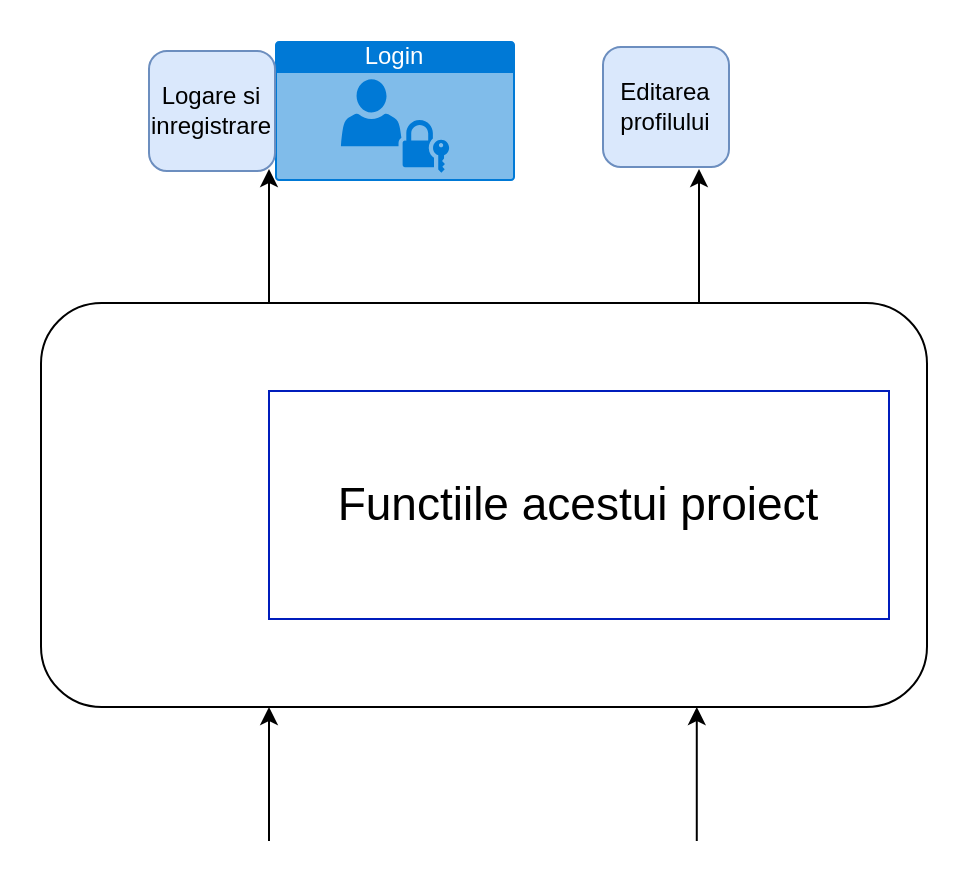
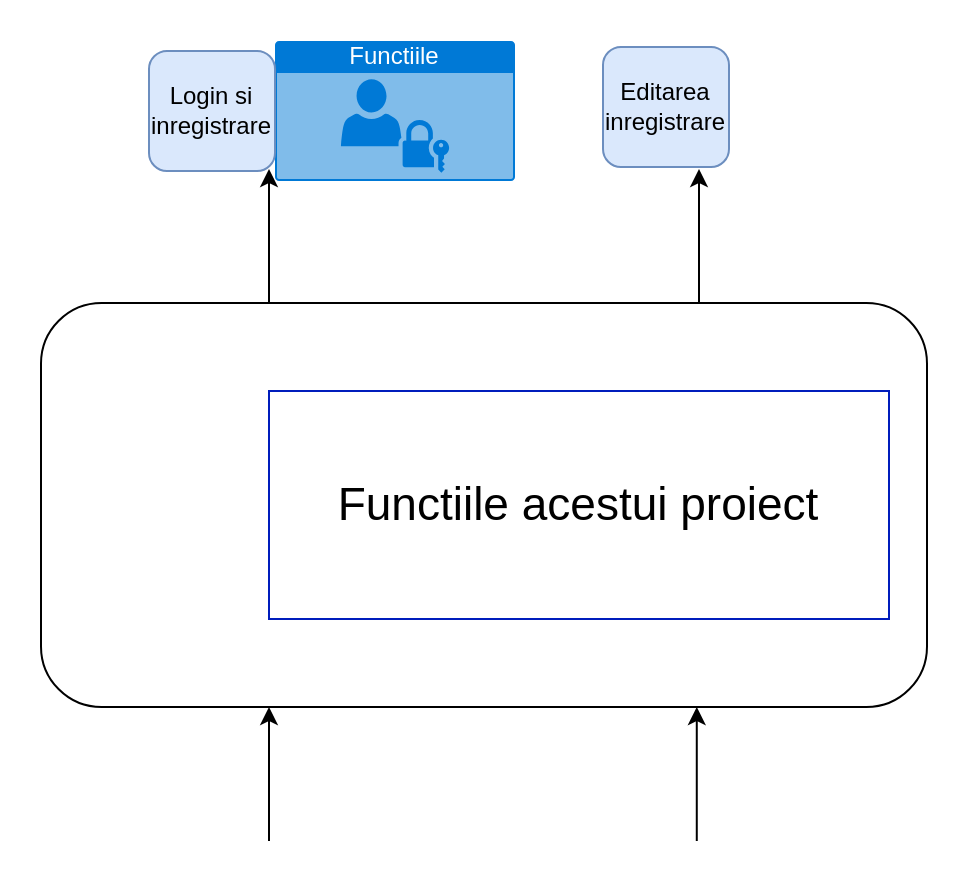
(395, 57) -> (395, 57)
(666, 107) -> (666, 107)
(212, 111) -> (212, 111)
